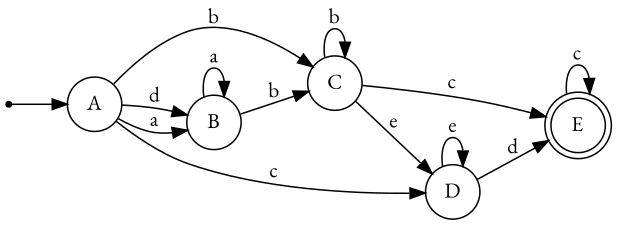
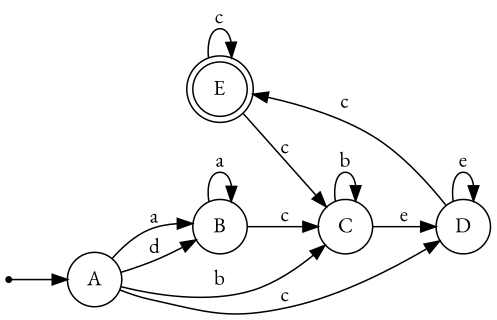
(274, 91) -> (286, 215)
(447, 96) -> (280, 155)
(512, 147) -> (345, 102)
